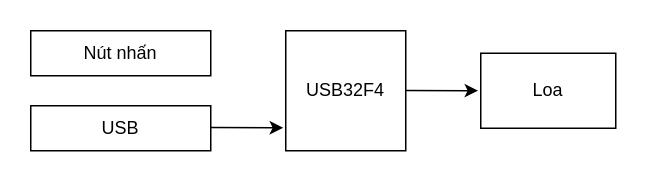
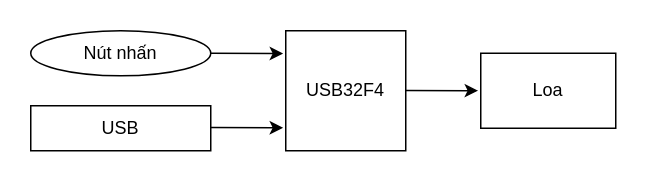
(121, 53) -> (121, 53)
none -> (242, 53)
